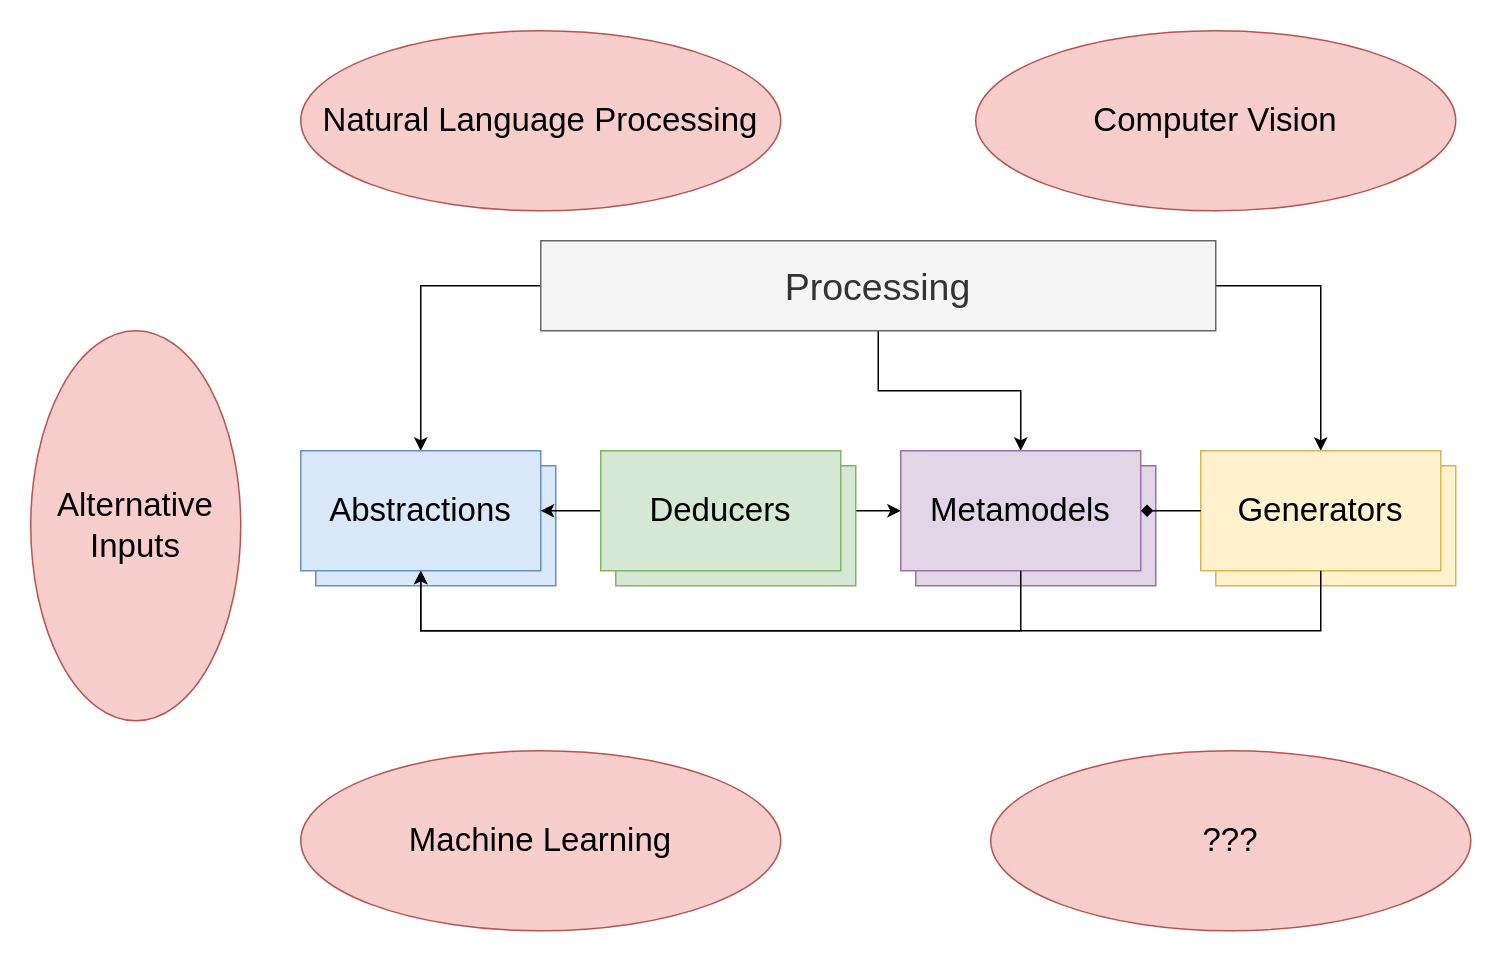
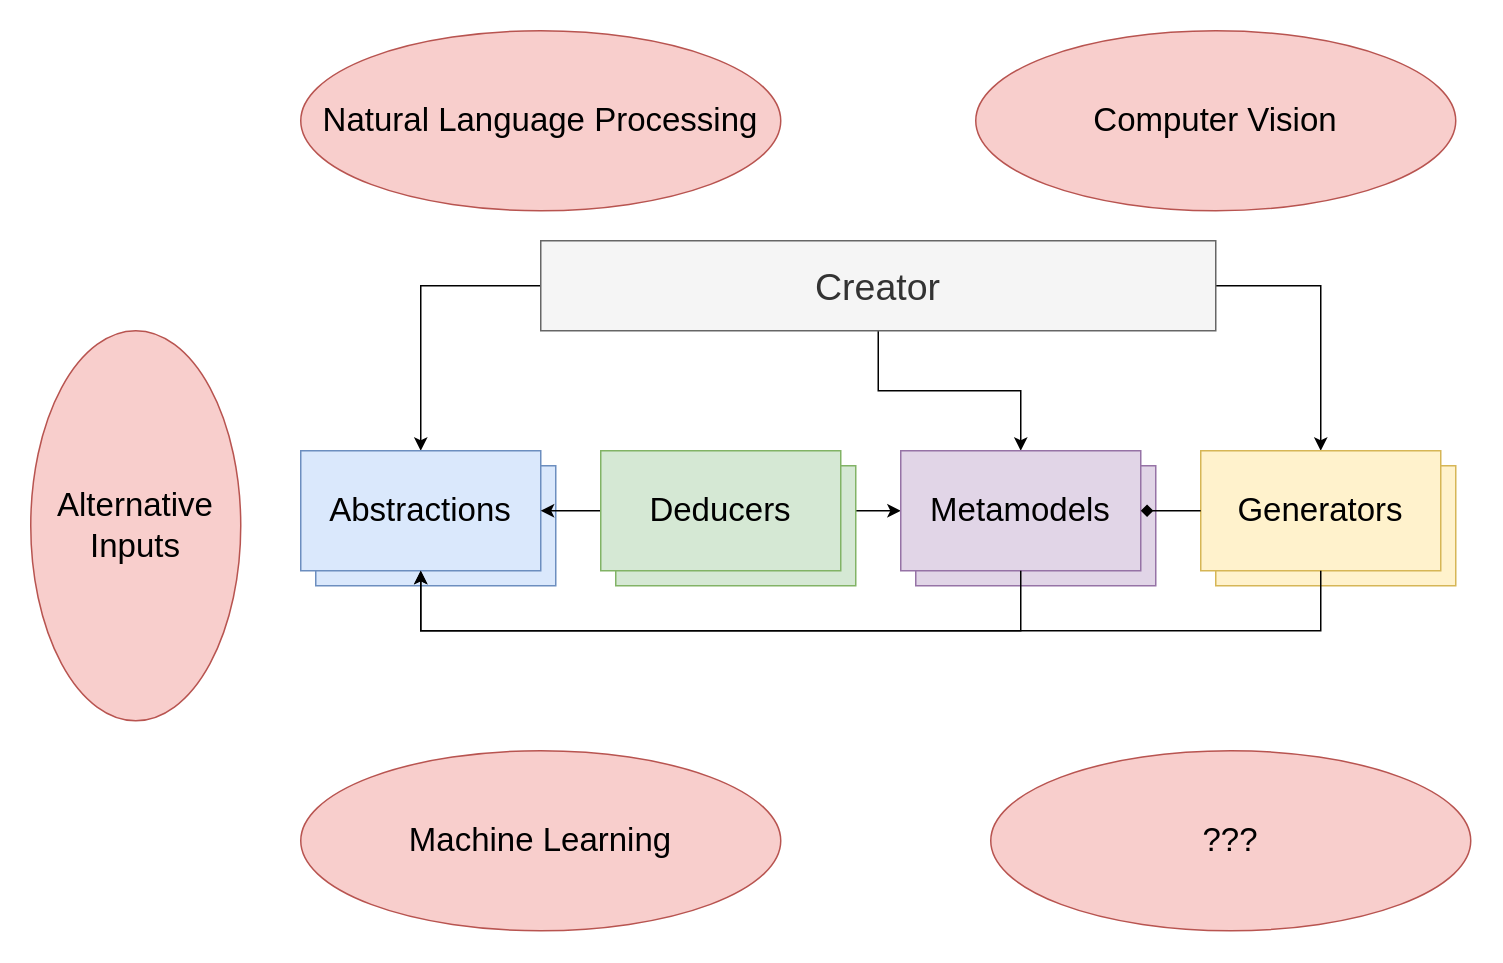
(878, 286) -> (878, 286)
